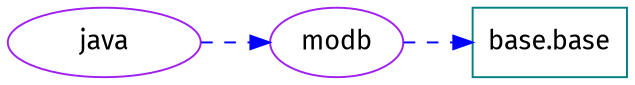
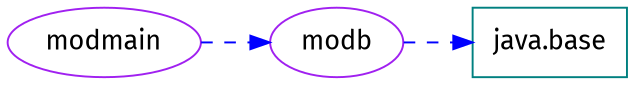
(104, 42) -> (104, 42)
(550, 42) -> (550, 42)
